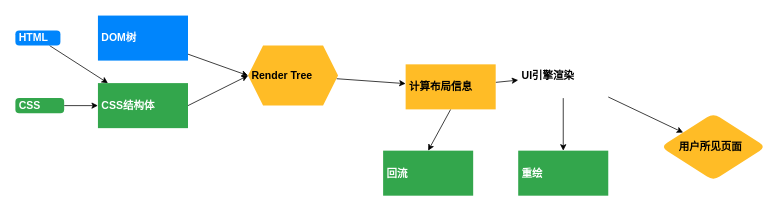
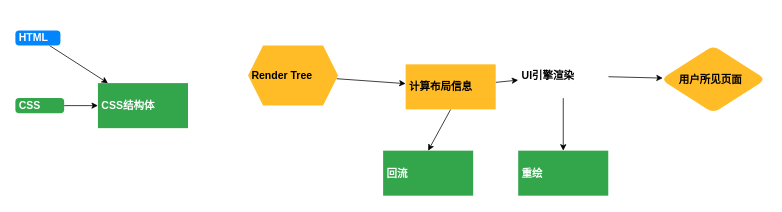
(143, 38) -> none
(216, 64) -> none
(216, 91) -> none
(713, 147) -> (713, 79)
